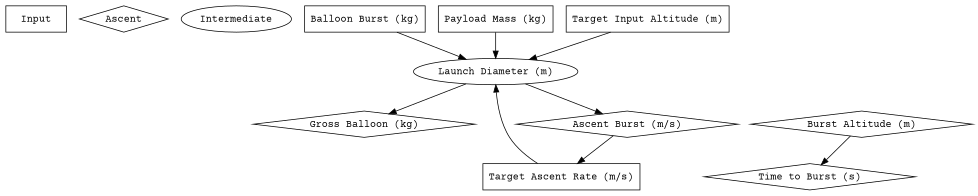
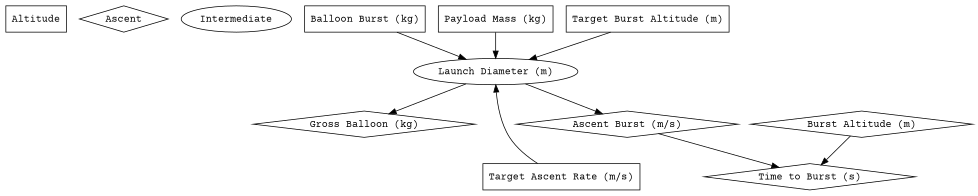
(36, 19) -> (36, 19)
(648, 19) -> (648, 19)
(598, 147) -> (715, 150)
